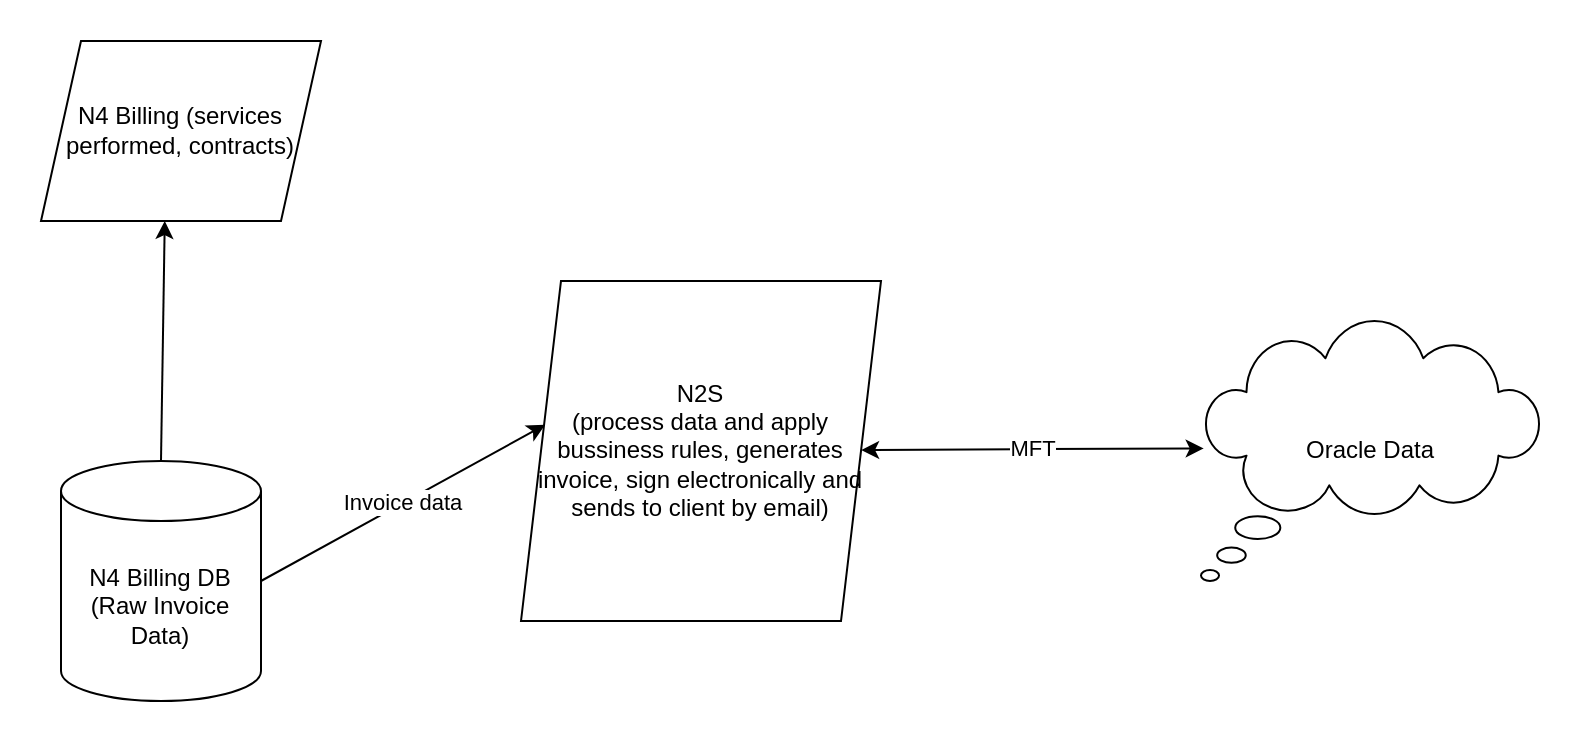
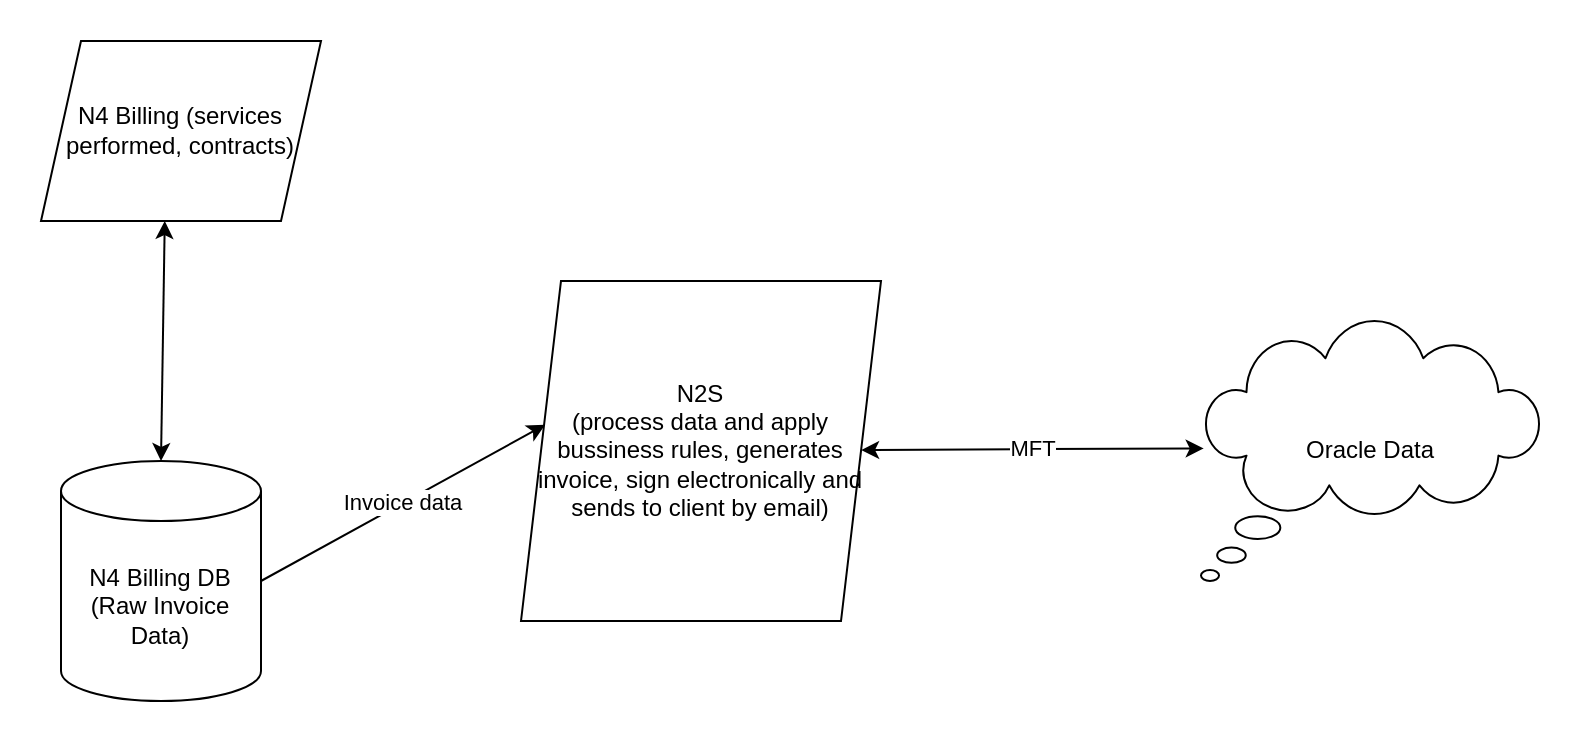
(161, 451) -> (161, 446)
